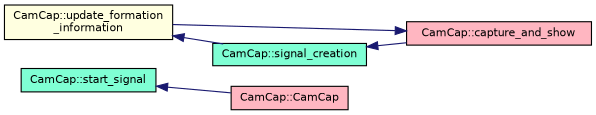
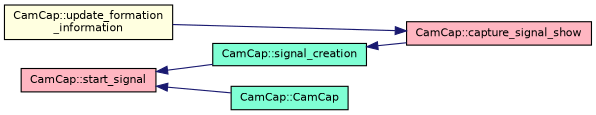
(499, 33) -> (499, 33)
(204, 41) -> (190, 67)
(89, 80) -> (89, 80)
(290, 98) -> (290, 98)
